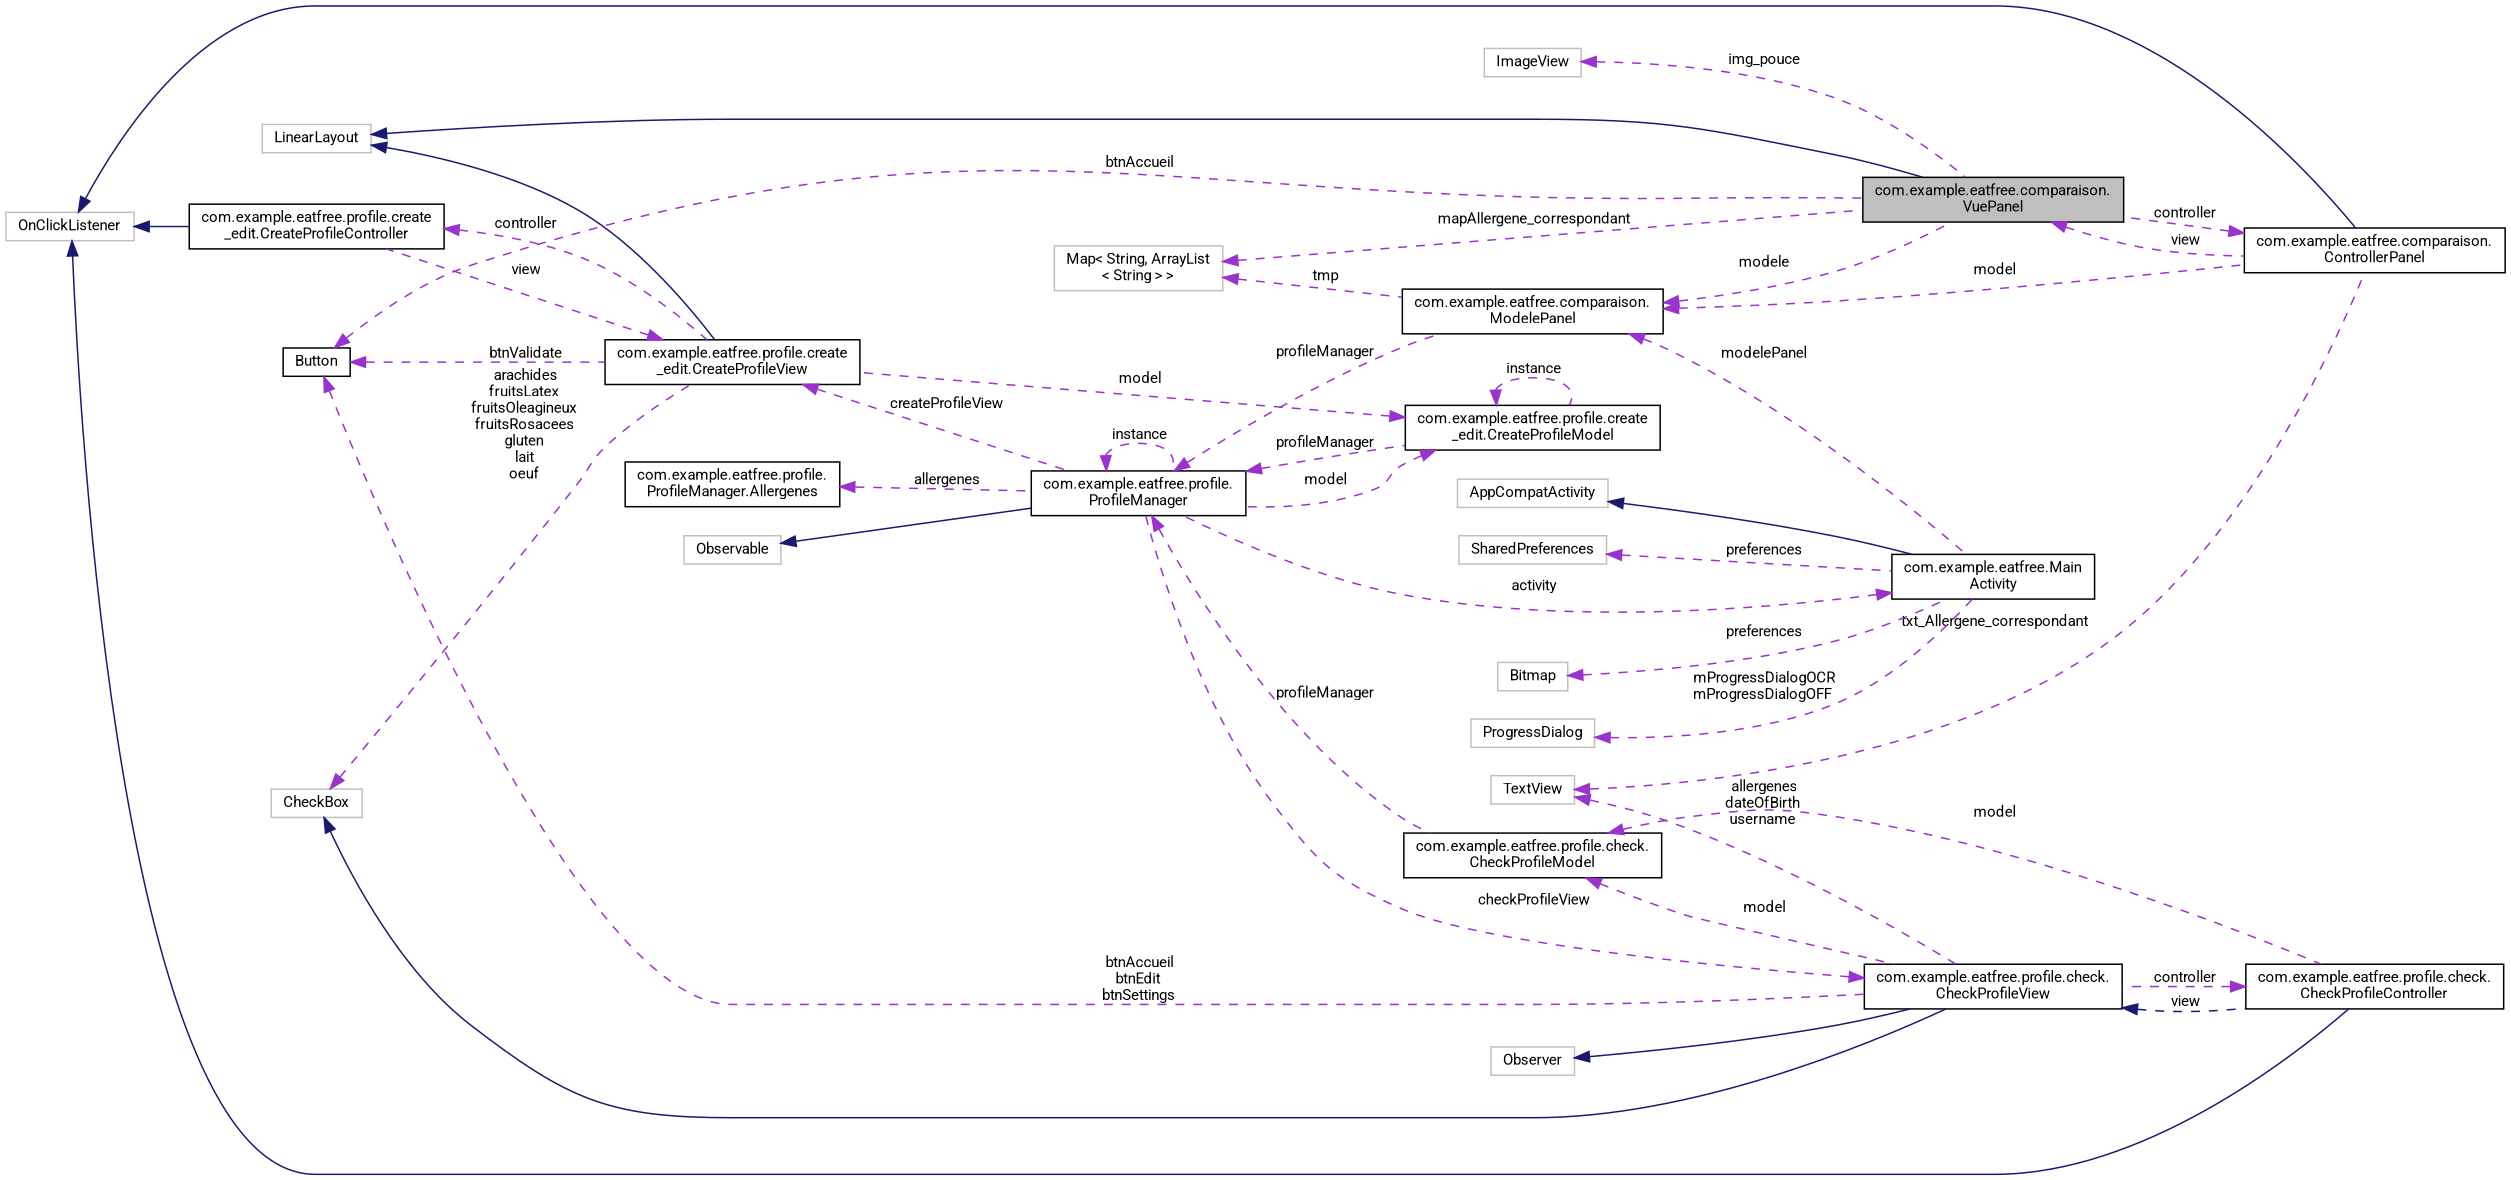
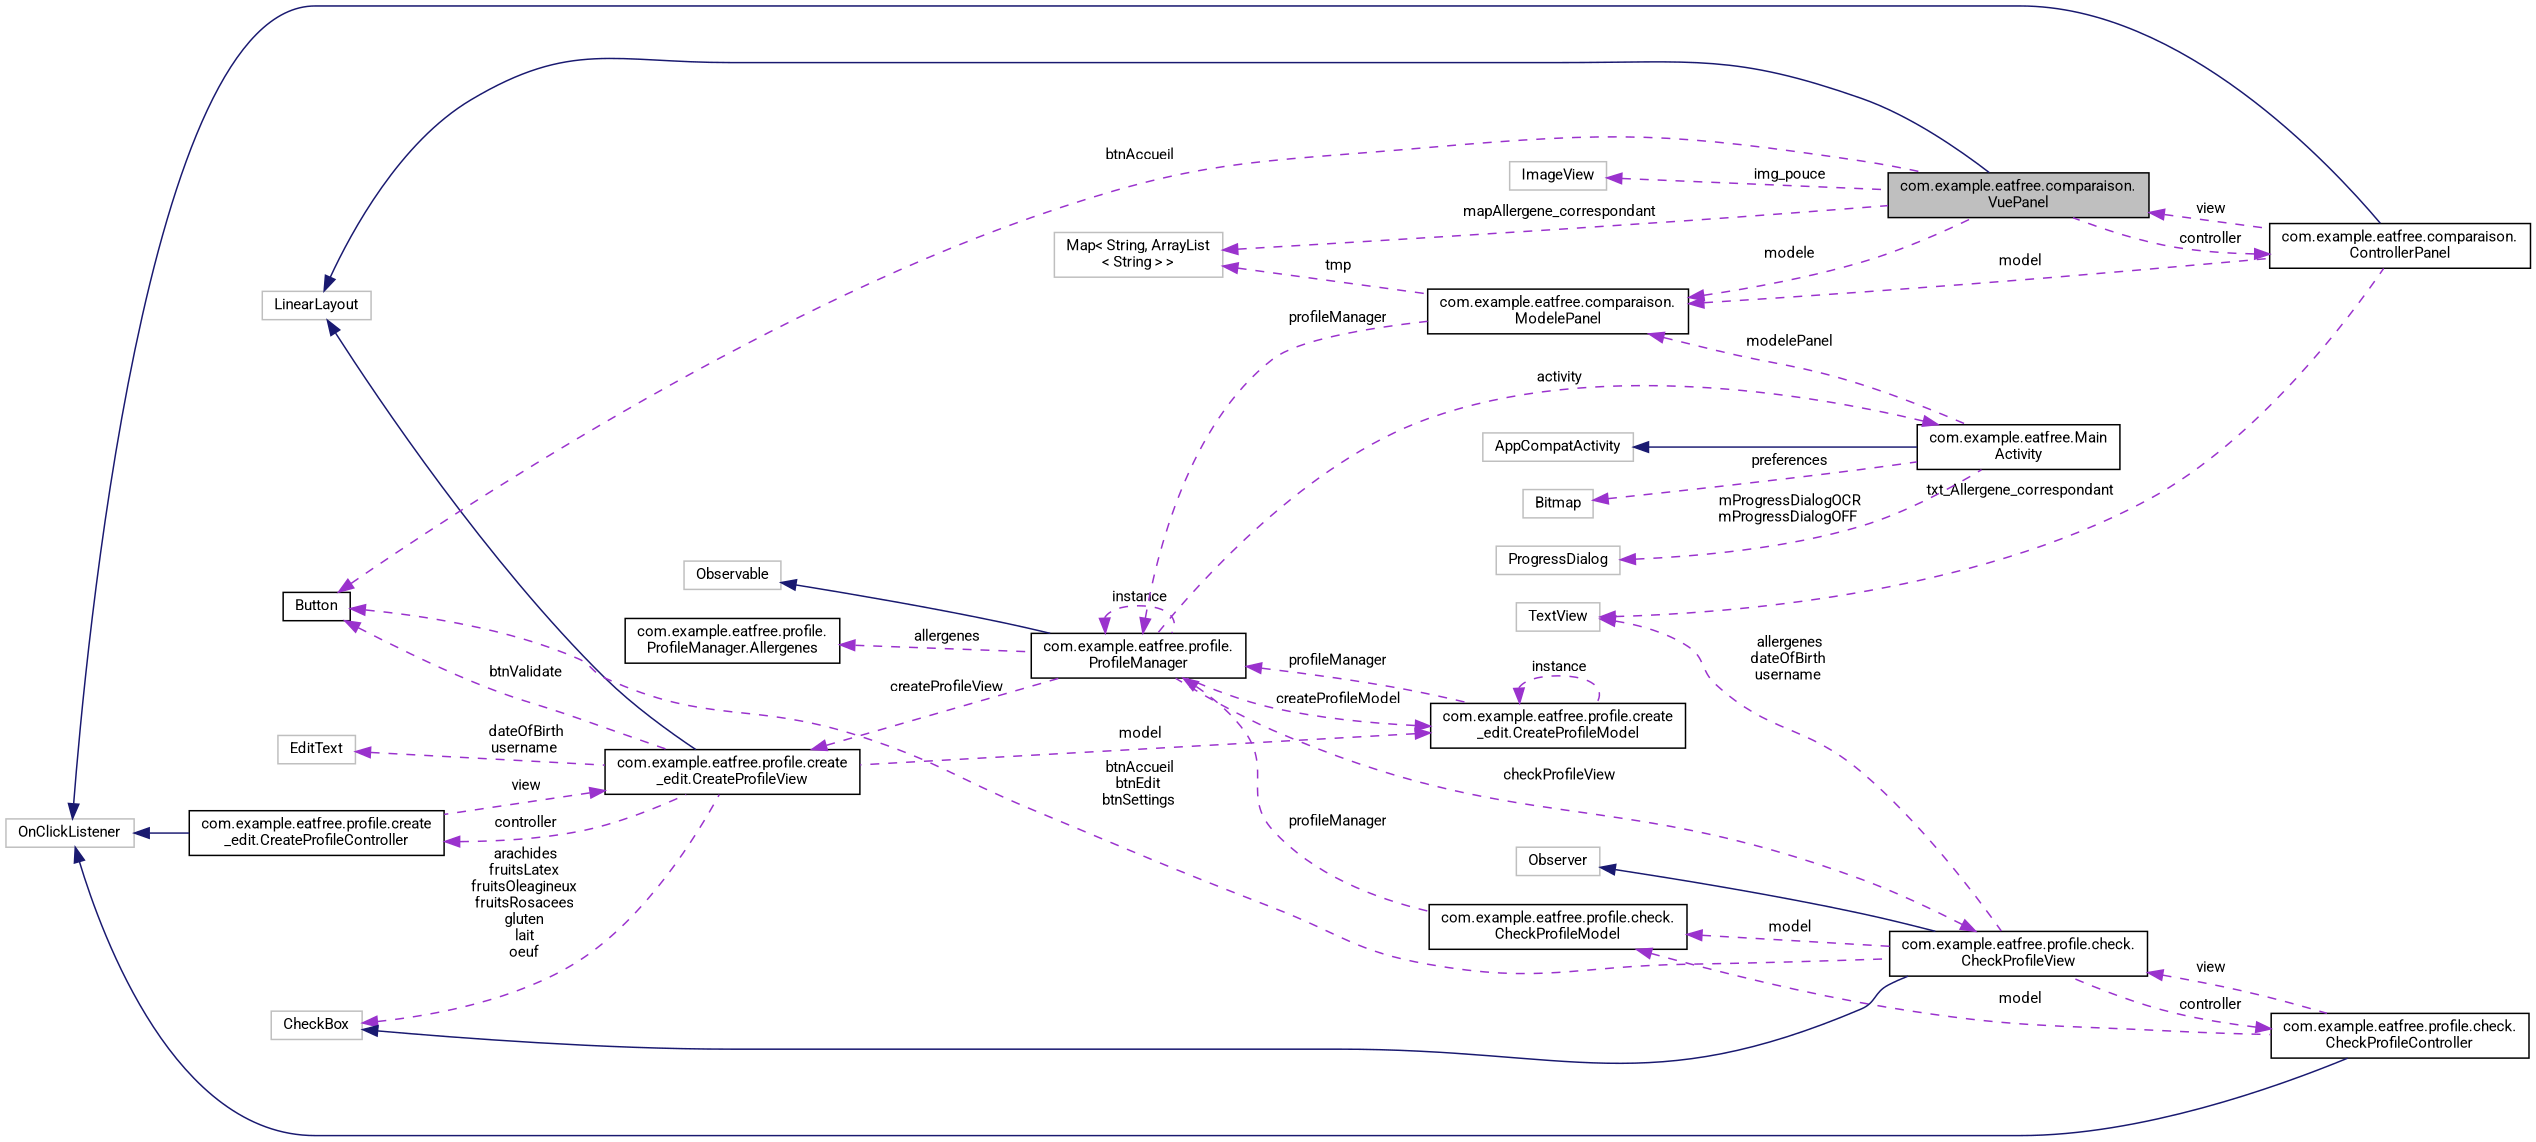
(1324, 481) -> (1337, 700)
(1533, 550) -> none
none -> (317, 750)
(2192, 1011) -> (2245, 992)
